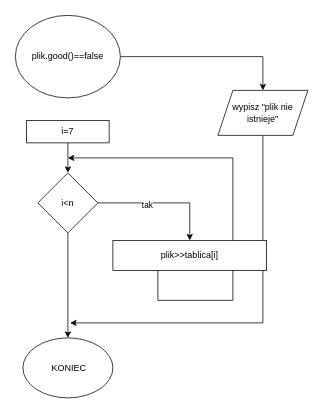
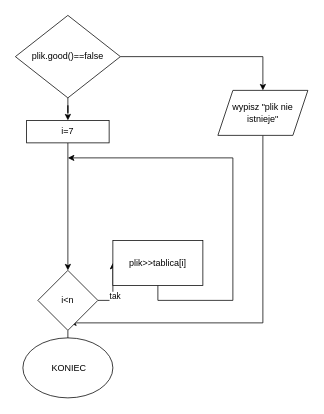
(68, 57) -> (68, 57)
none -> (68, 112)
(68, 203) -> (68, 300)
(190, 255) -> (158, 263)
